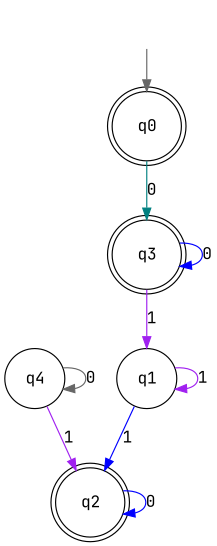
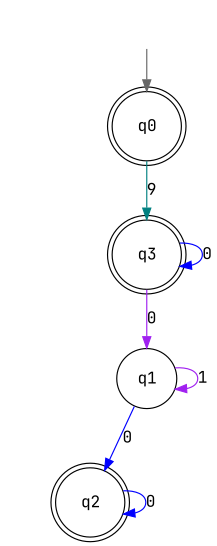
(152, 190) -> (152, 190)
(152, 319) -> (152, 319)
(35, 379) -> none
(128, 438) -> (128, 438)
